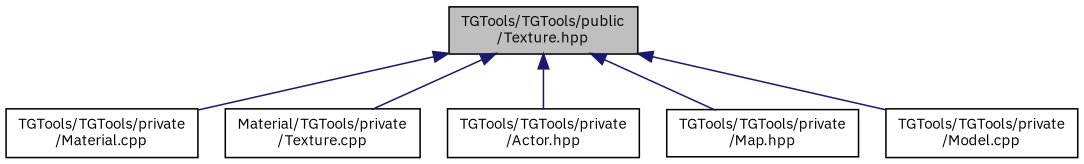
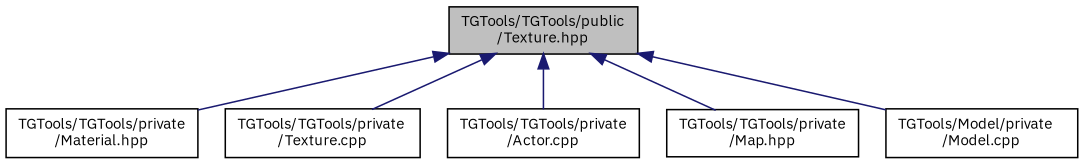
(102, 133) -> (102, 133)
(323, 133) -> (323, 133)
(543, 133) -> (543, 133)
(982, 133) -> (982, 133)
